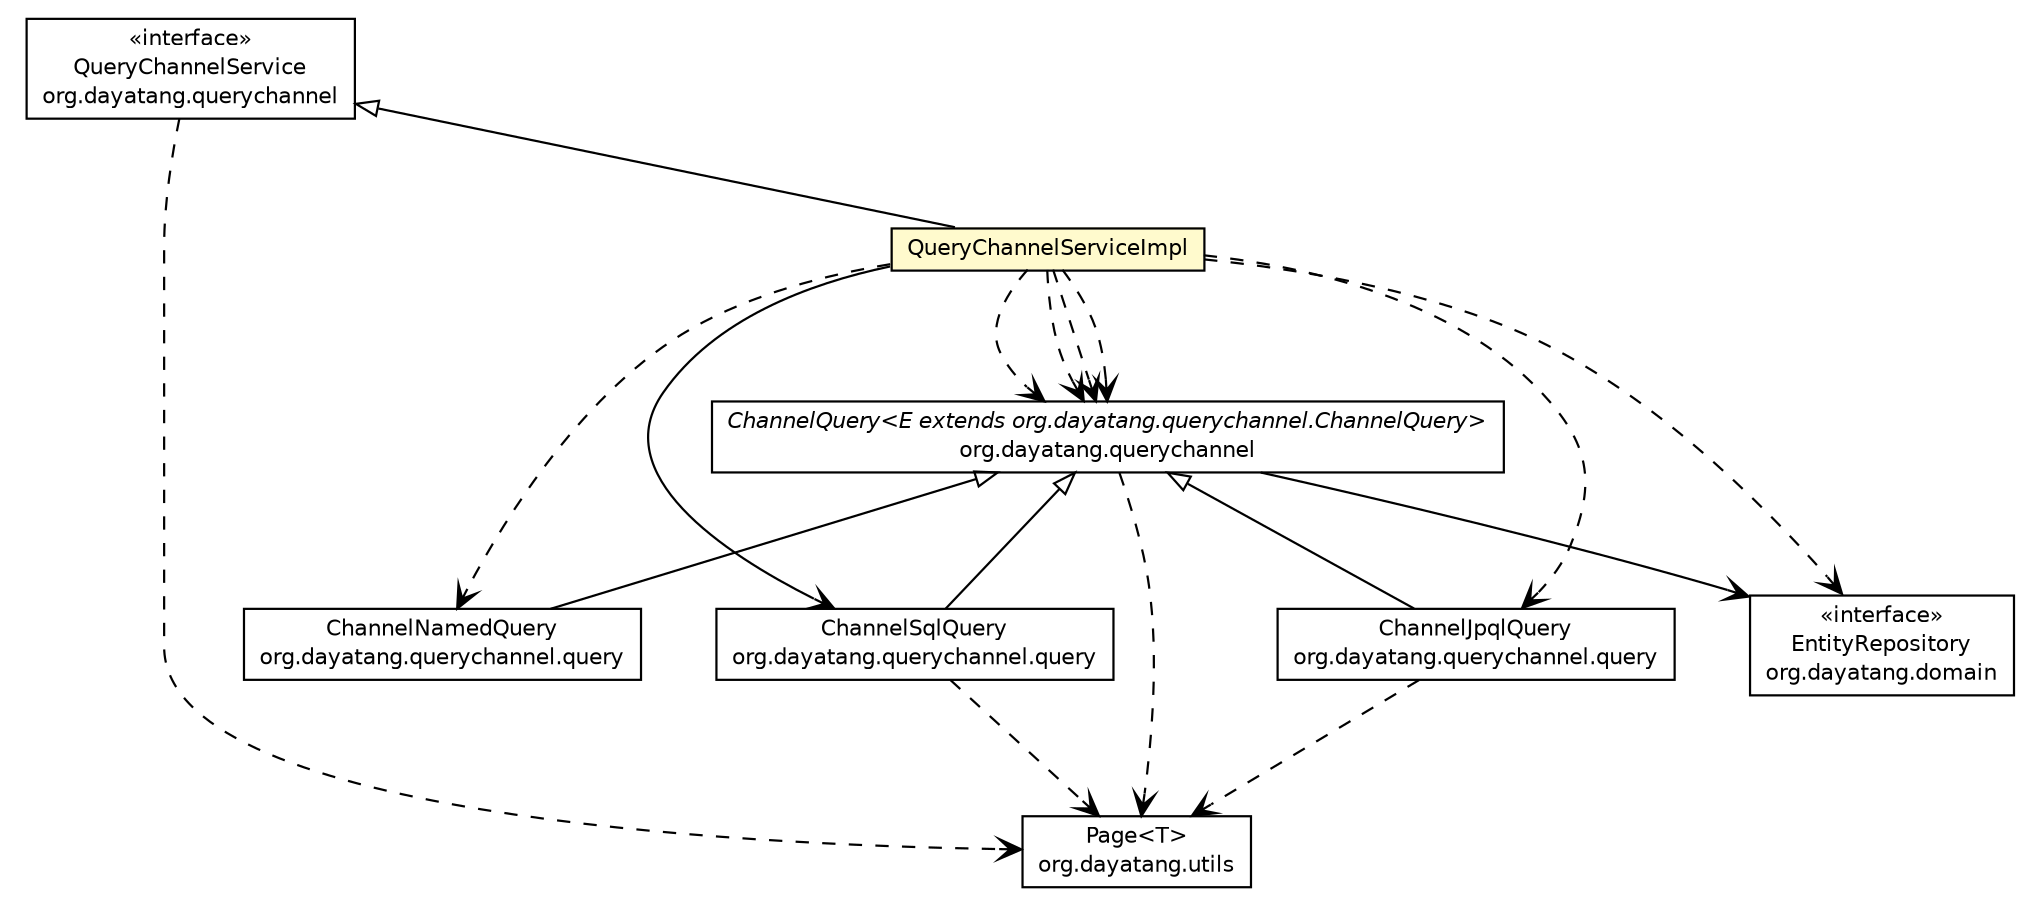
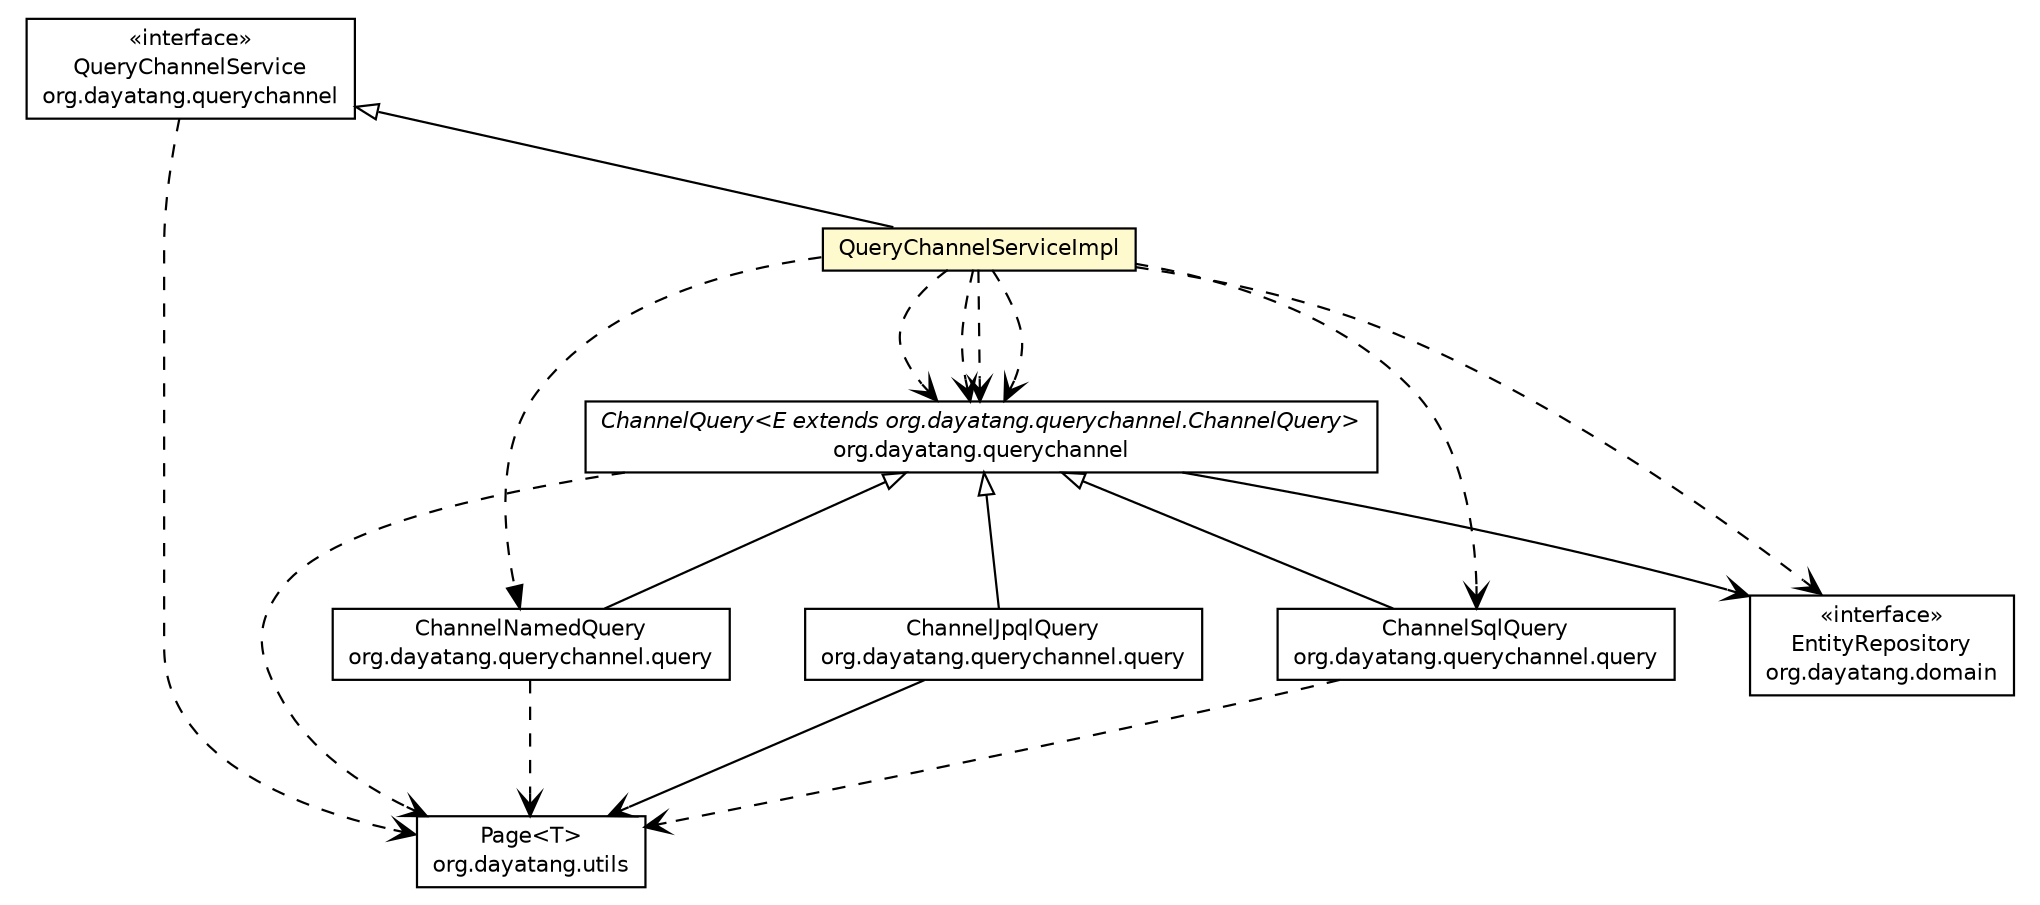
(1485, 346) -> none
(636, 368) -> (580, 349)
(659, 403) -> (1375, 357)
none -> (530, 737)
(1315, 742) -> (777, 744)
